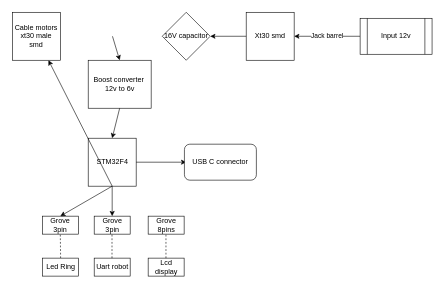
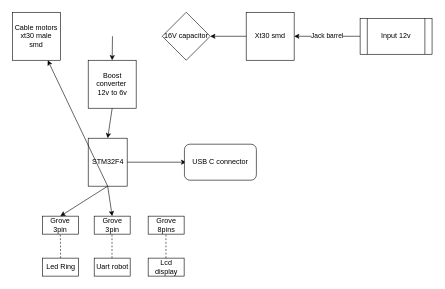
(120, 84) -> (112, 84)
(112, 162) -> (108, 162)
